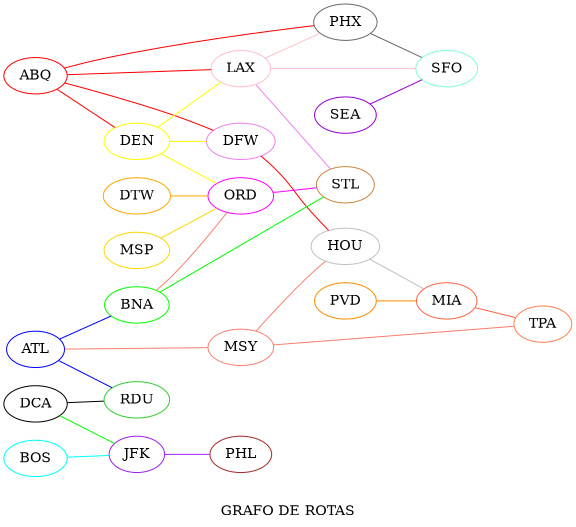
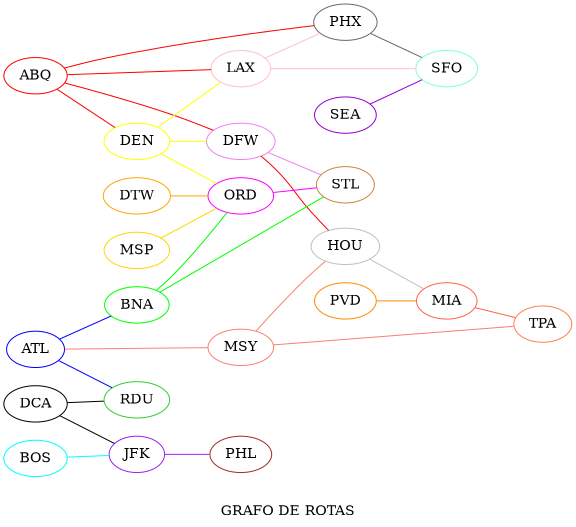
(293, 127) -> (295, 164)
(193, 253) -> (193, 253)
(87, 430) -> (87, 430)
